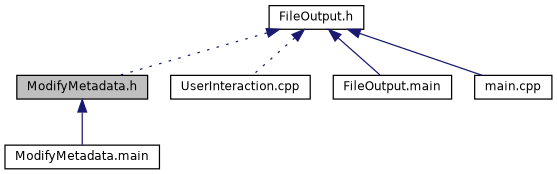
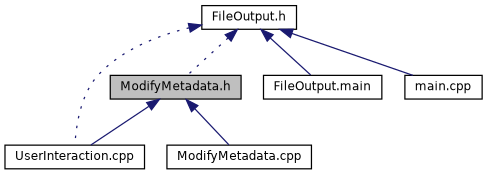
none -> (120, 126)
(82, 157) -> (239, 157)
